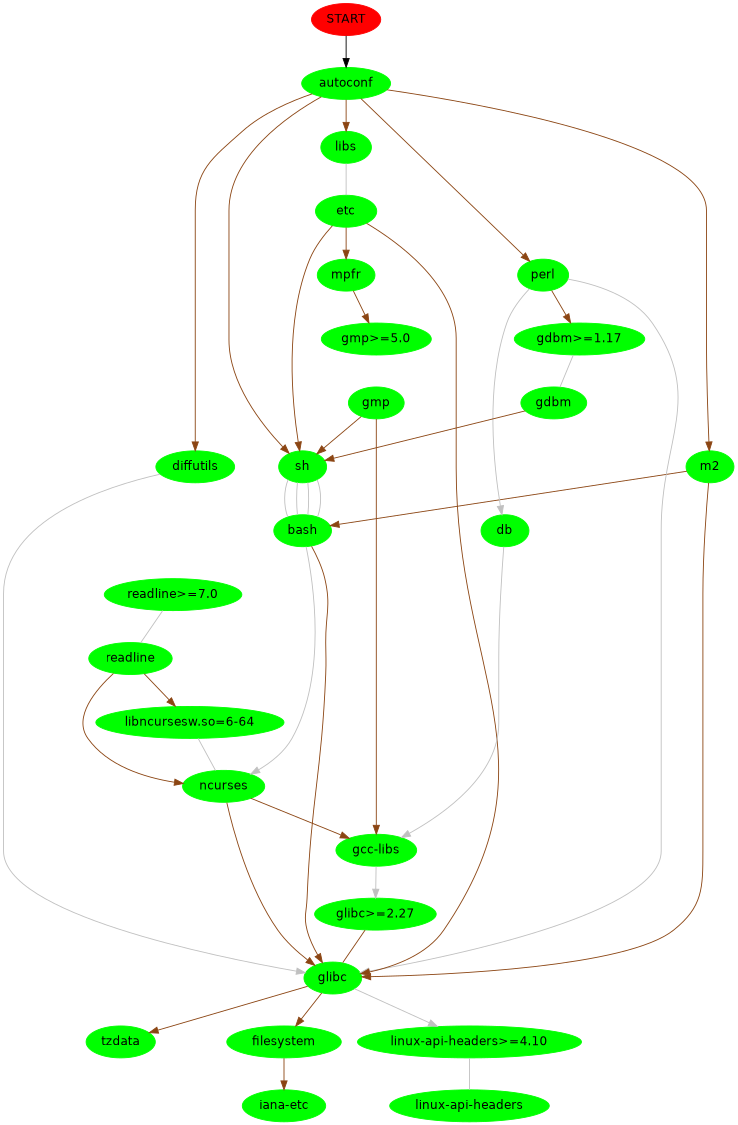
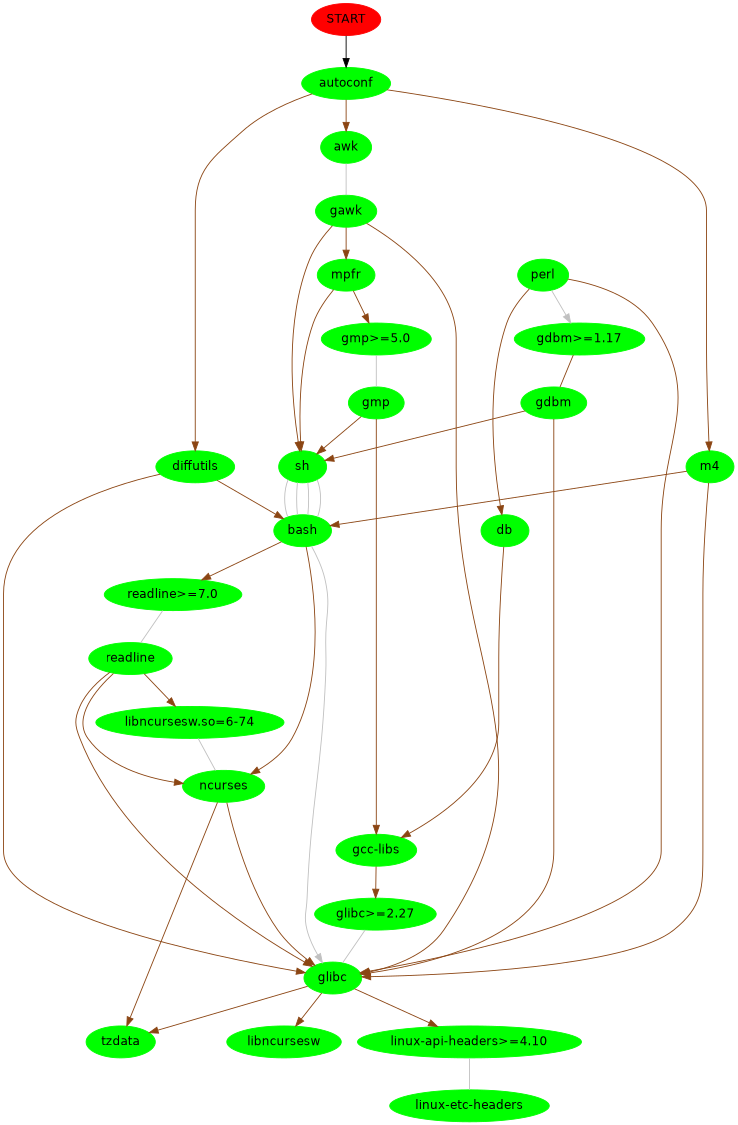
(346, 147) -> (346, 147)
(442, 177) -> none
(346, 211) -> (346, 211)
(229, 260) -> (304, 362)
(559, 303) -> (559, 303)
none -> (376, 371)
(567, 371) -> (567, 371)
(494, 393) -> (494, 393)
(710, 467) -> (710, 467)
none -> (246, 497)
none -> (246, 559)
(313, 667) -> (313, 667)
(661, 698) -> (661, 698)
(499, 709) -> (499, 709)
(190, 722) -> (190, 722)
(320, 751) -> (320, 751)
none -> (554, 754)
(4, 781) -> (4, 781)
(296, 817) -> (174, 910)
none -> (146, 840)
(376, 878) -> (376, 878)
(354, 946) -> (354, 946)
(392, 1006) -> (392, 1006)
(284, 1042) -> (284, 1042)
(284, 1106) -> none
(469, 1106) -> (469, 1106)
